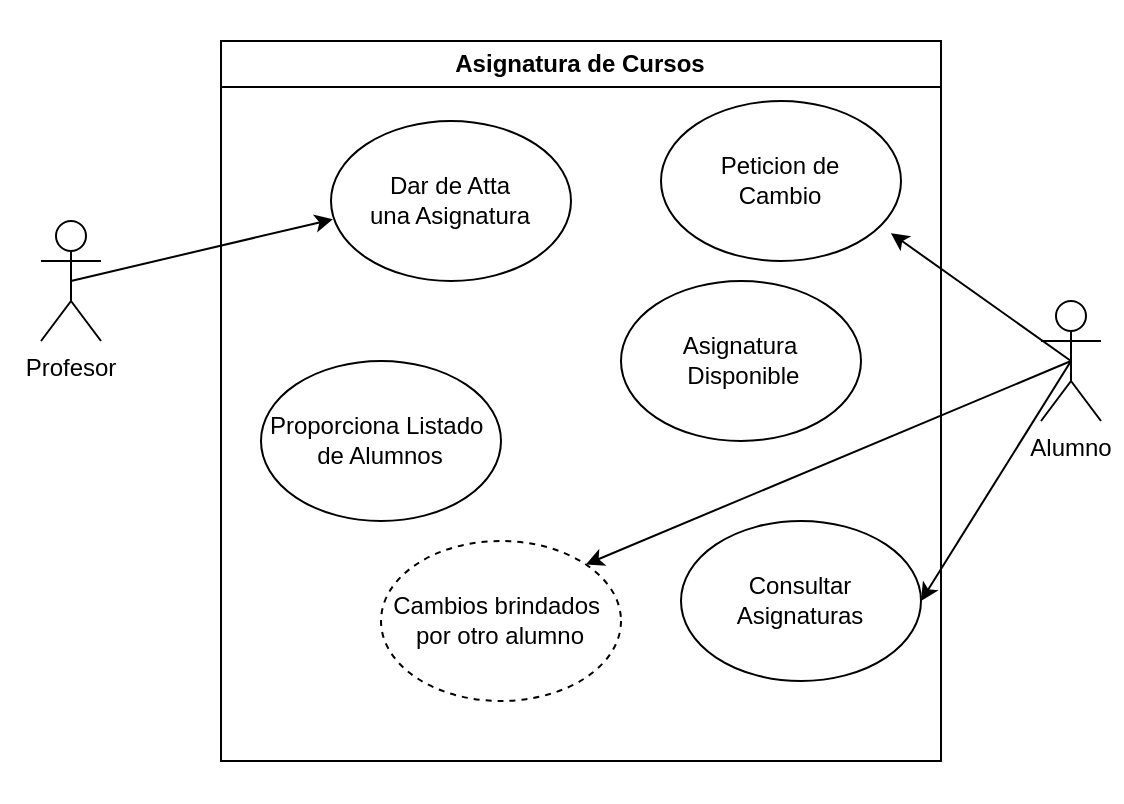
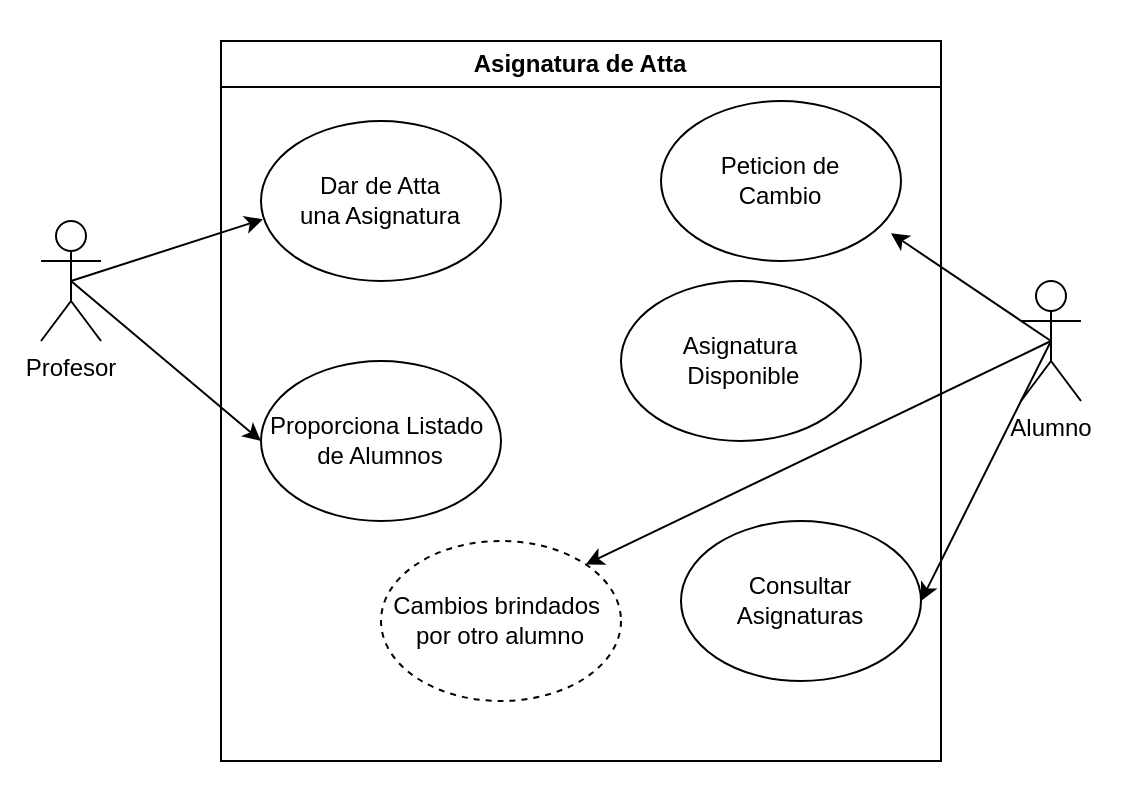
(581, 65) -> (581, 65)
(451, 201) -> (381, 201)
none -> (146, 344)
(1071, 361) -> (1051, 341)
